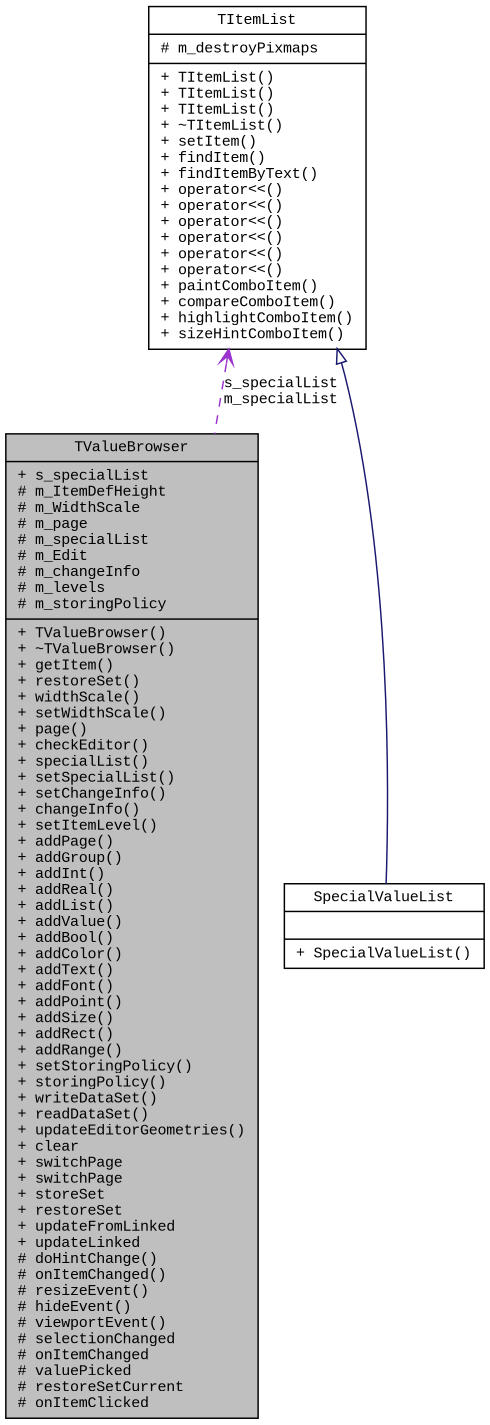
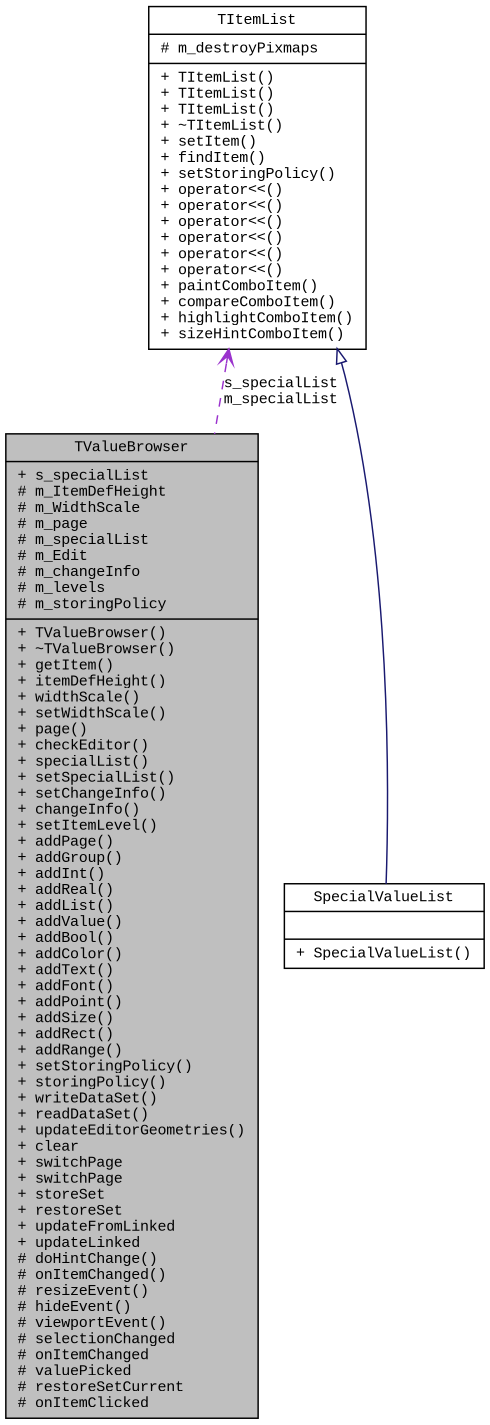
(240, 174) -> (249, 174)
(79, 681) -> (93, 681)
